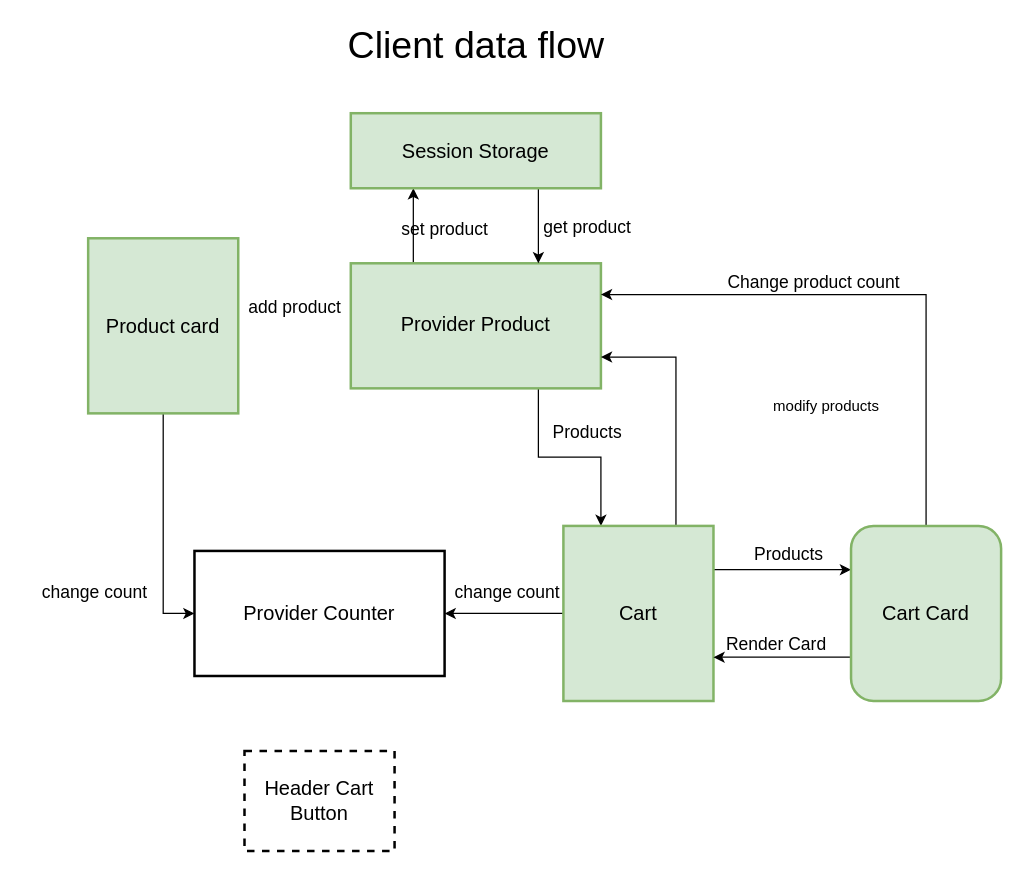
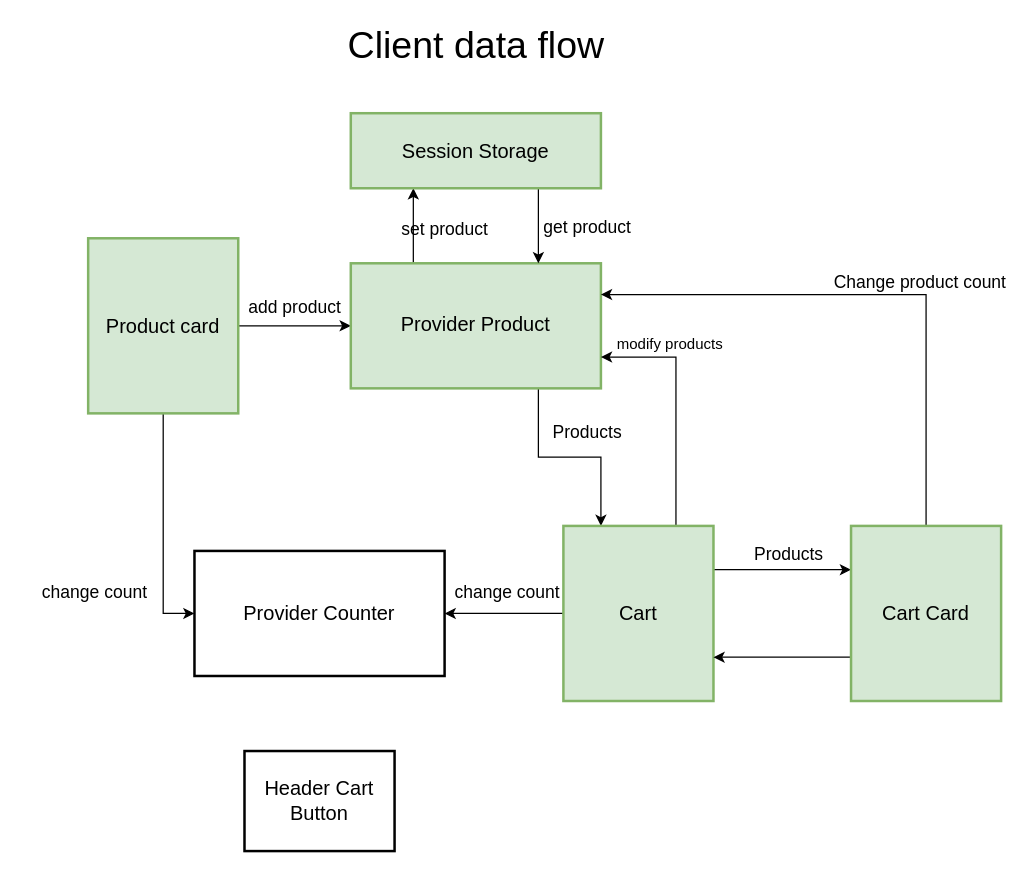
(813, 282) -> (919, 282)
none -> (290, 326)
(826, 407) -> (669, 344)
(926, 613) -> (926, 613)
(776, 644) -> none
(319, 801) -> (319, 801)
